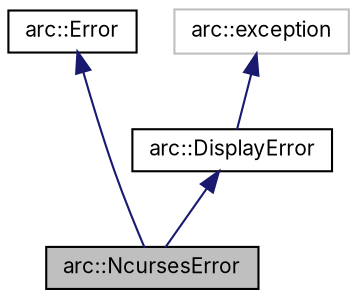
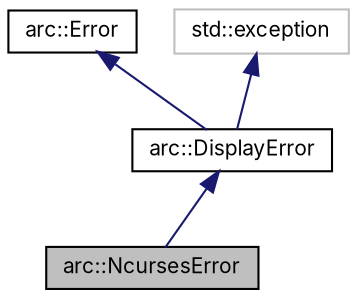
(262, 32) -> (262, 32)
(111, 161) -> (161, 97)
